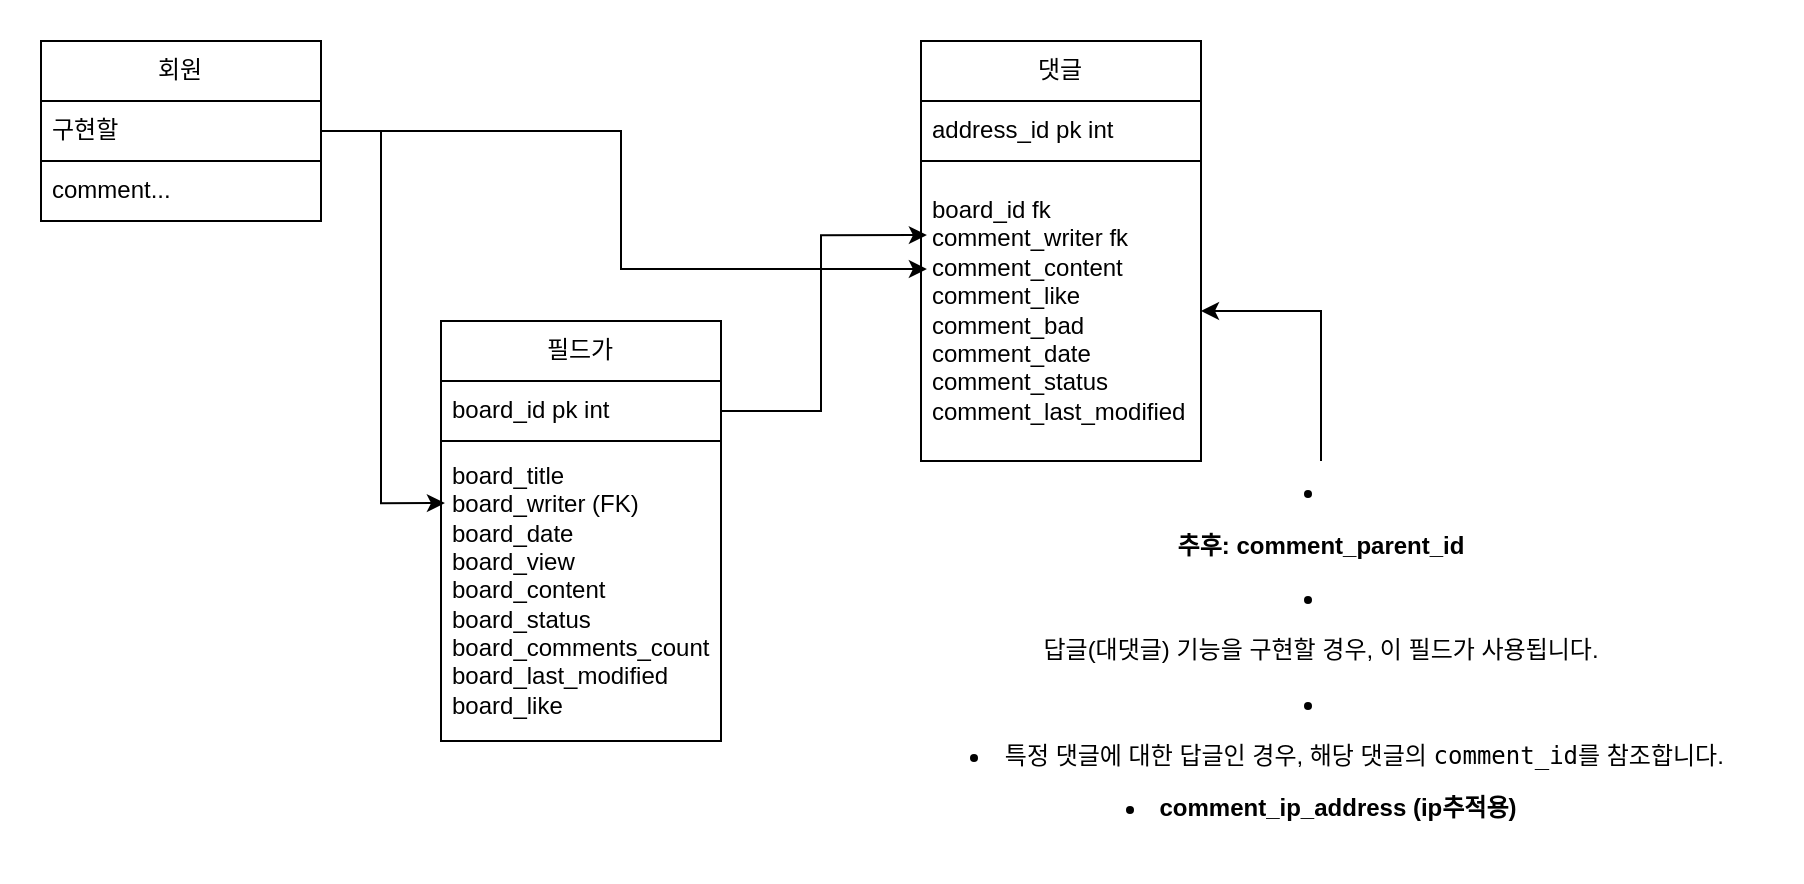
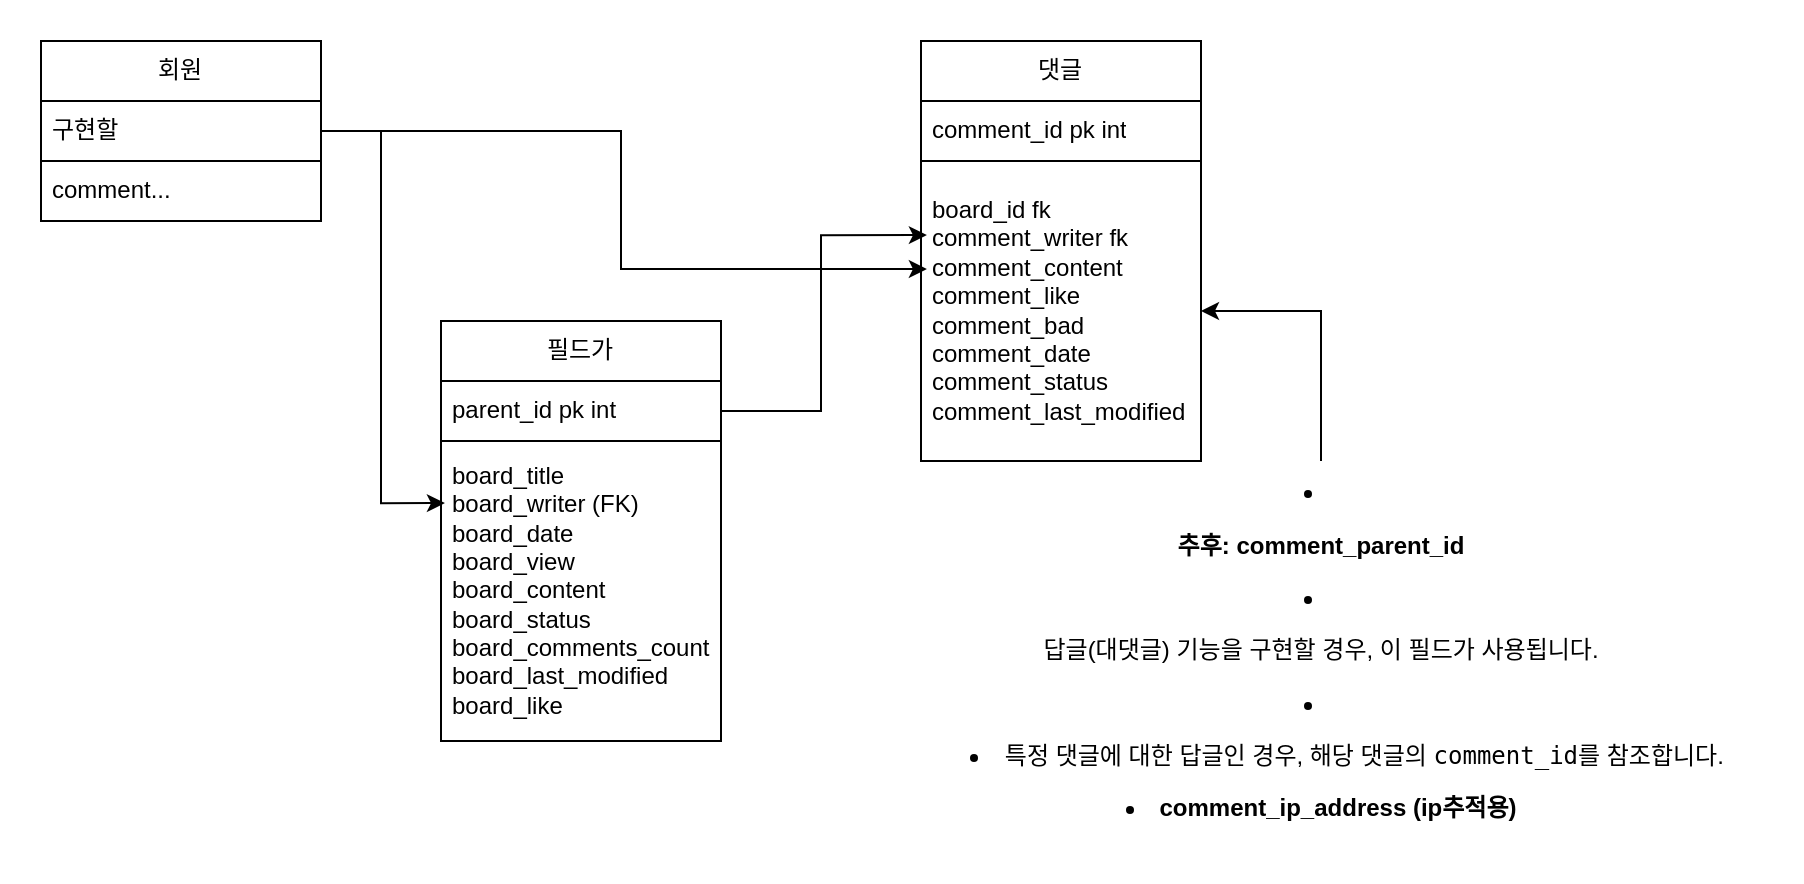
(1035, 131) -> (1035, 131)
(541, 411) -> (548, 411)
